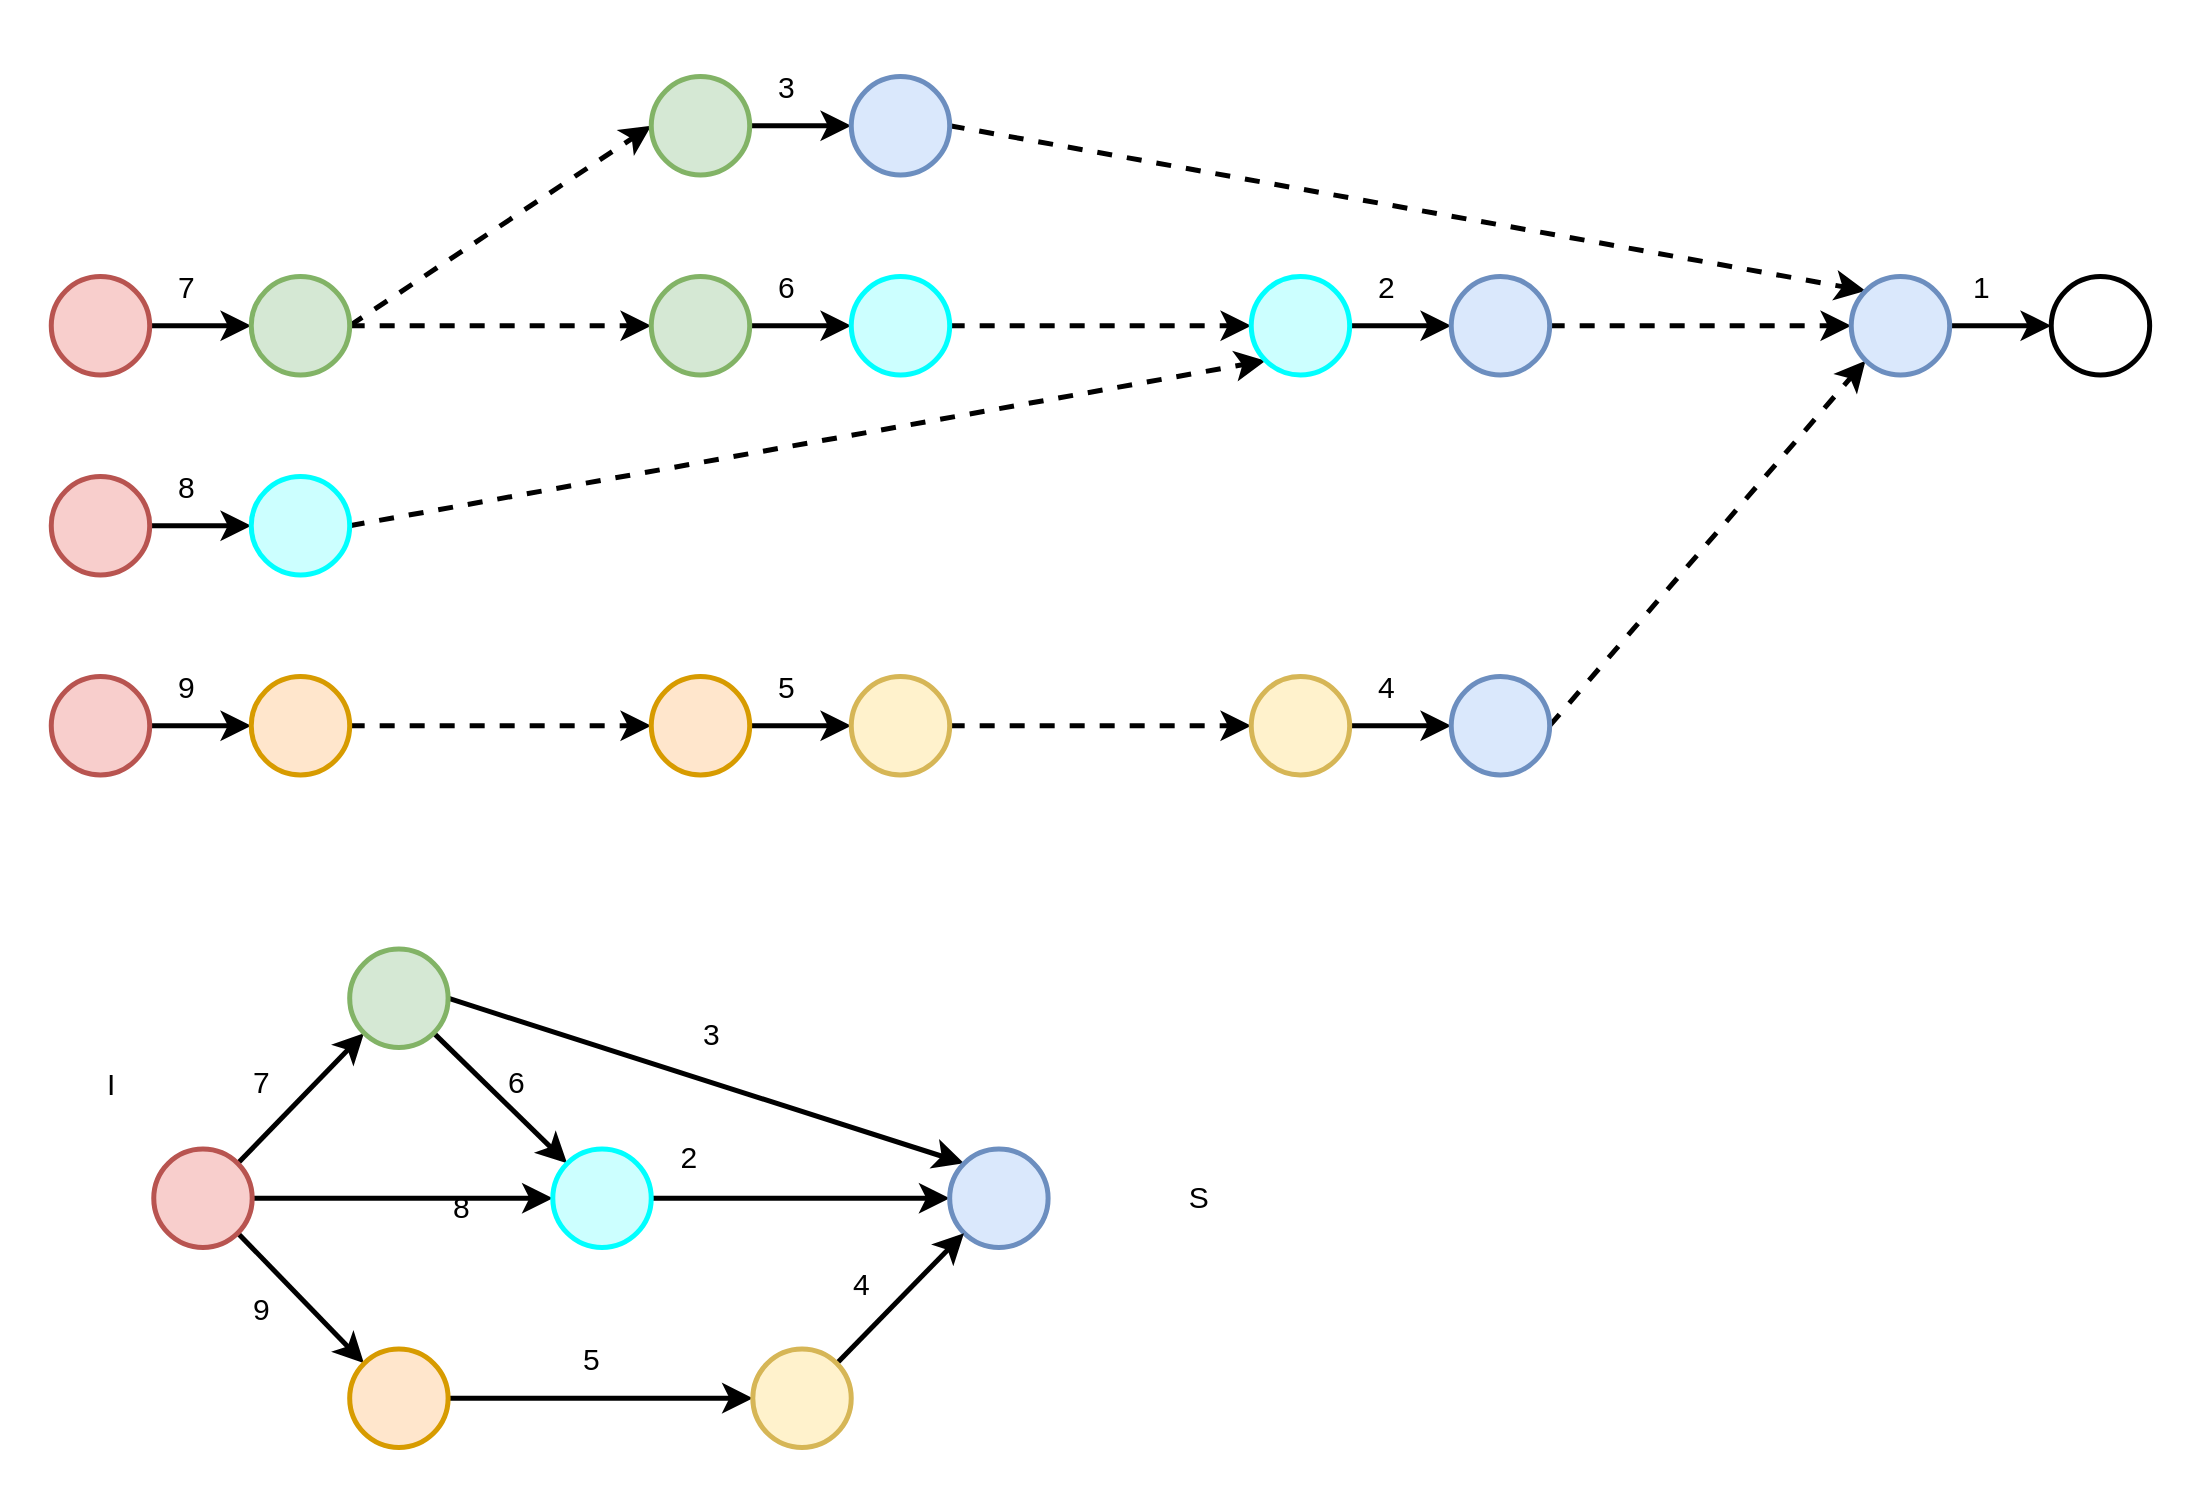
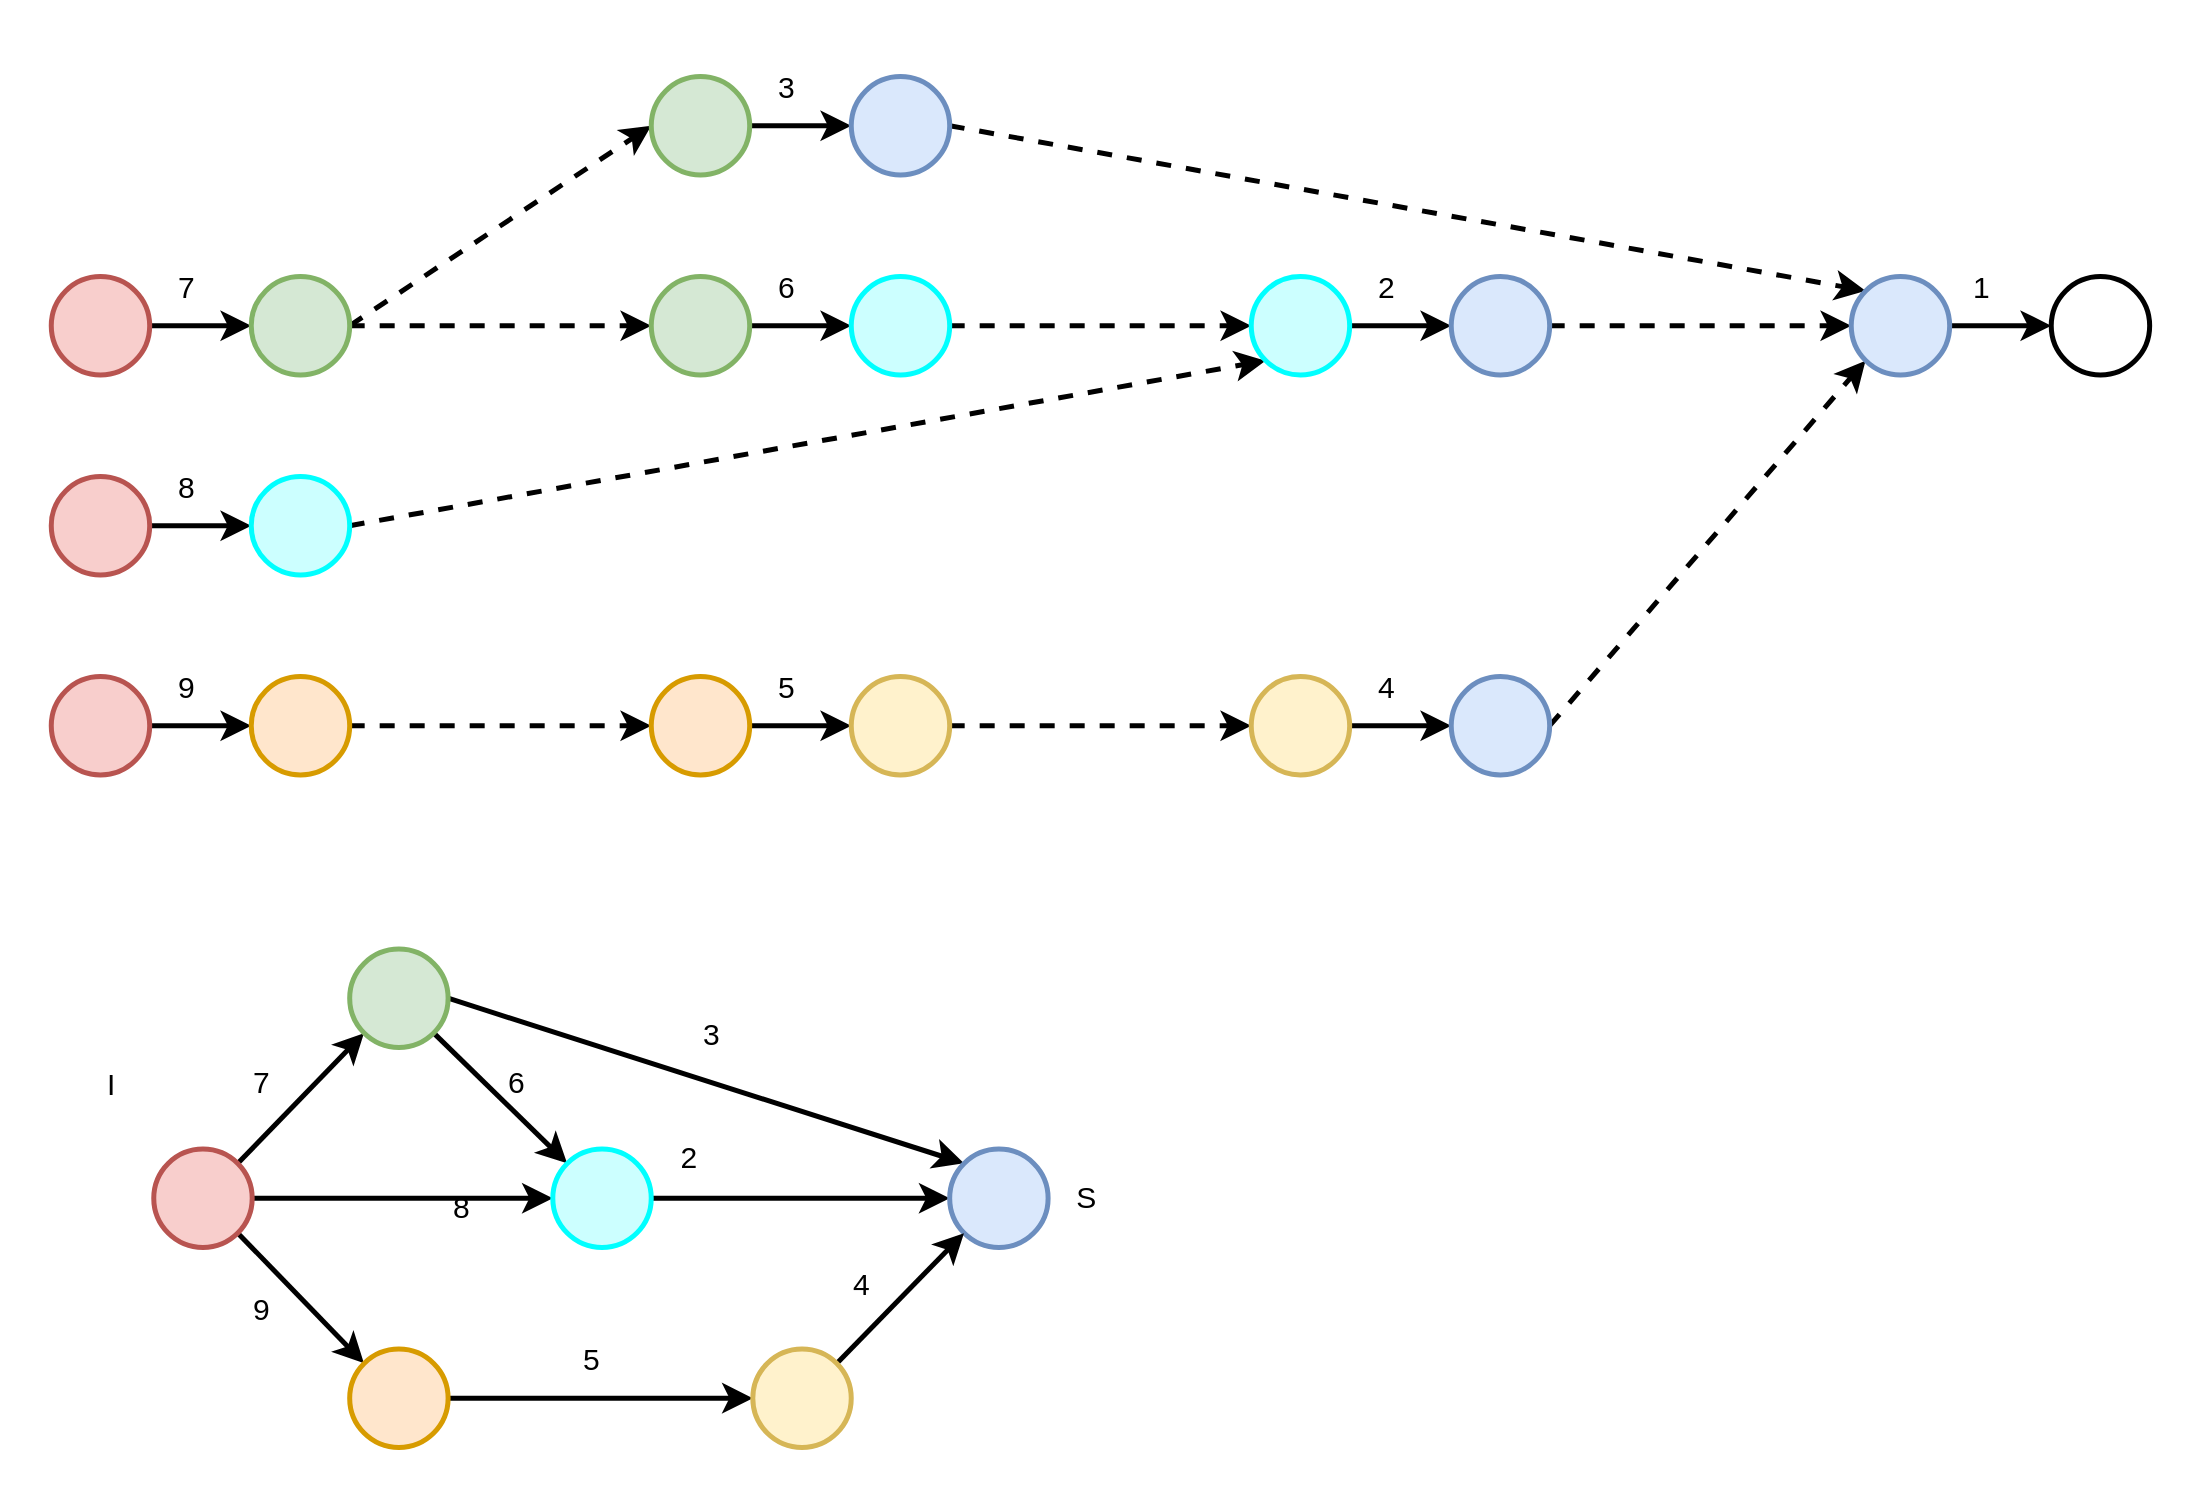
(1198, 1198) -> (1086, 1198)
